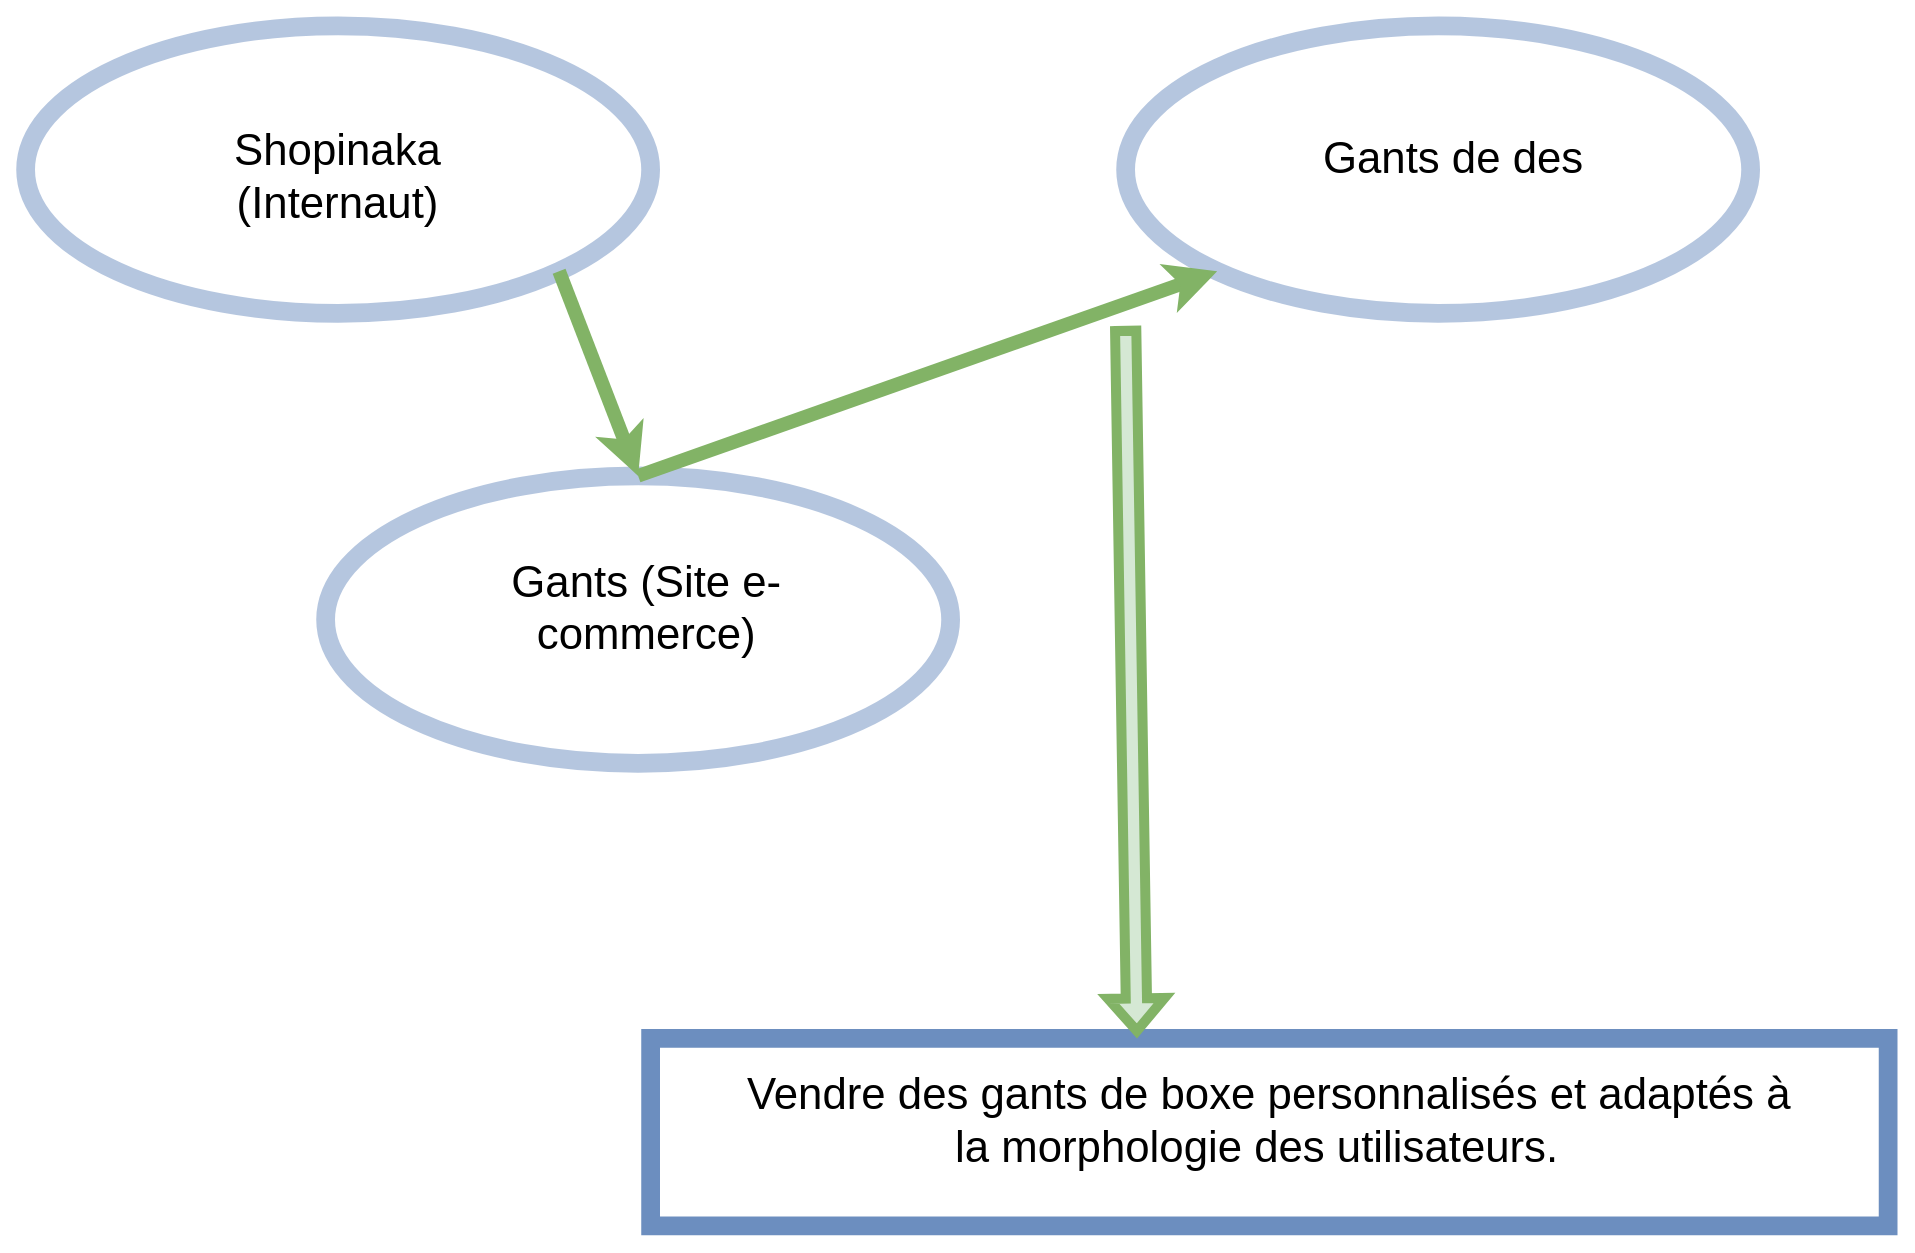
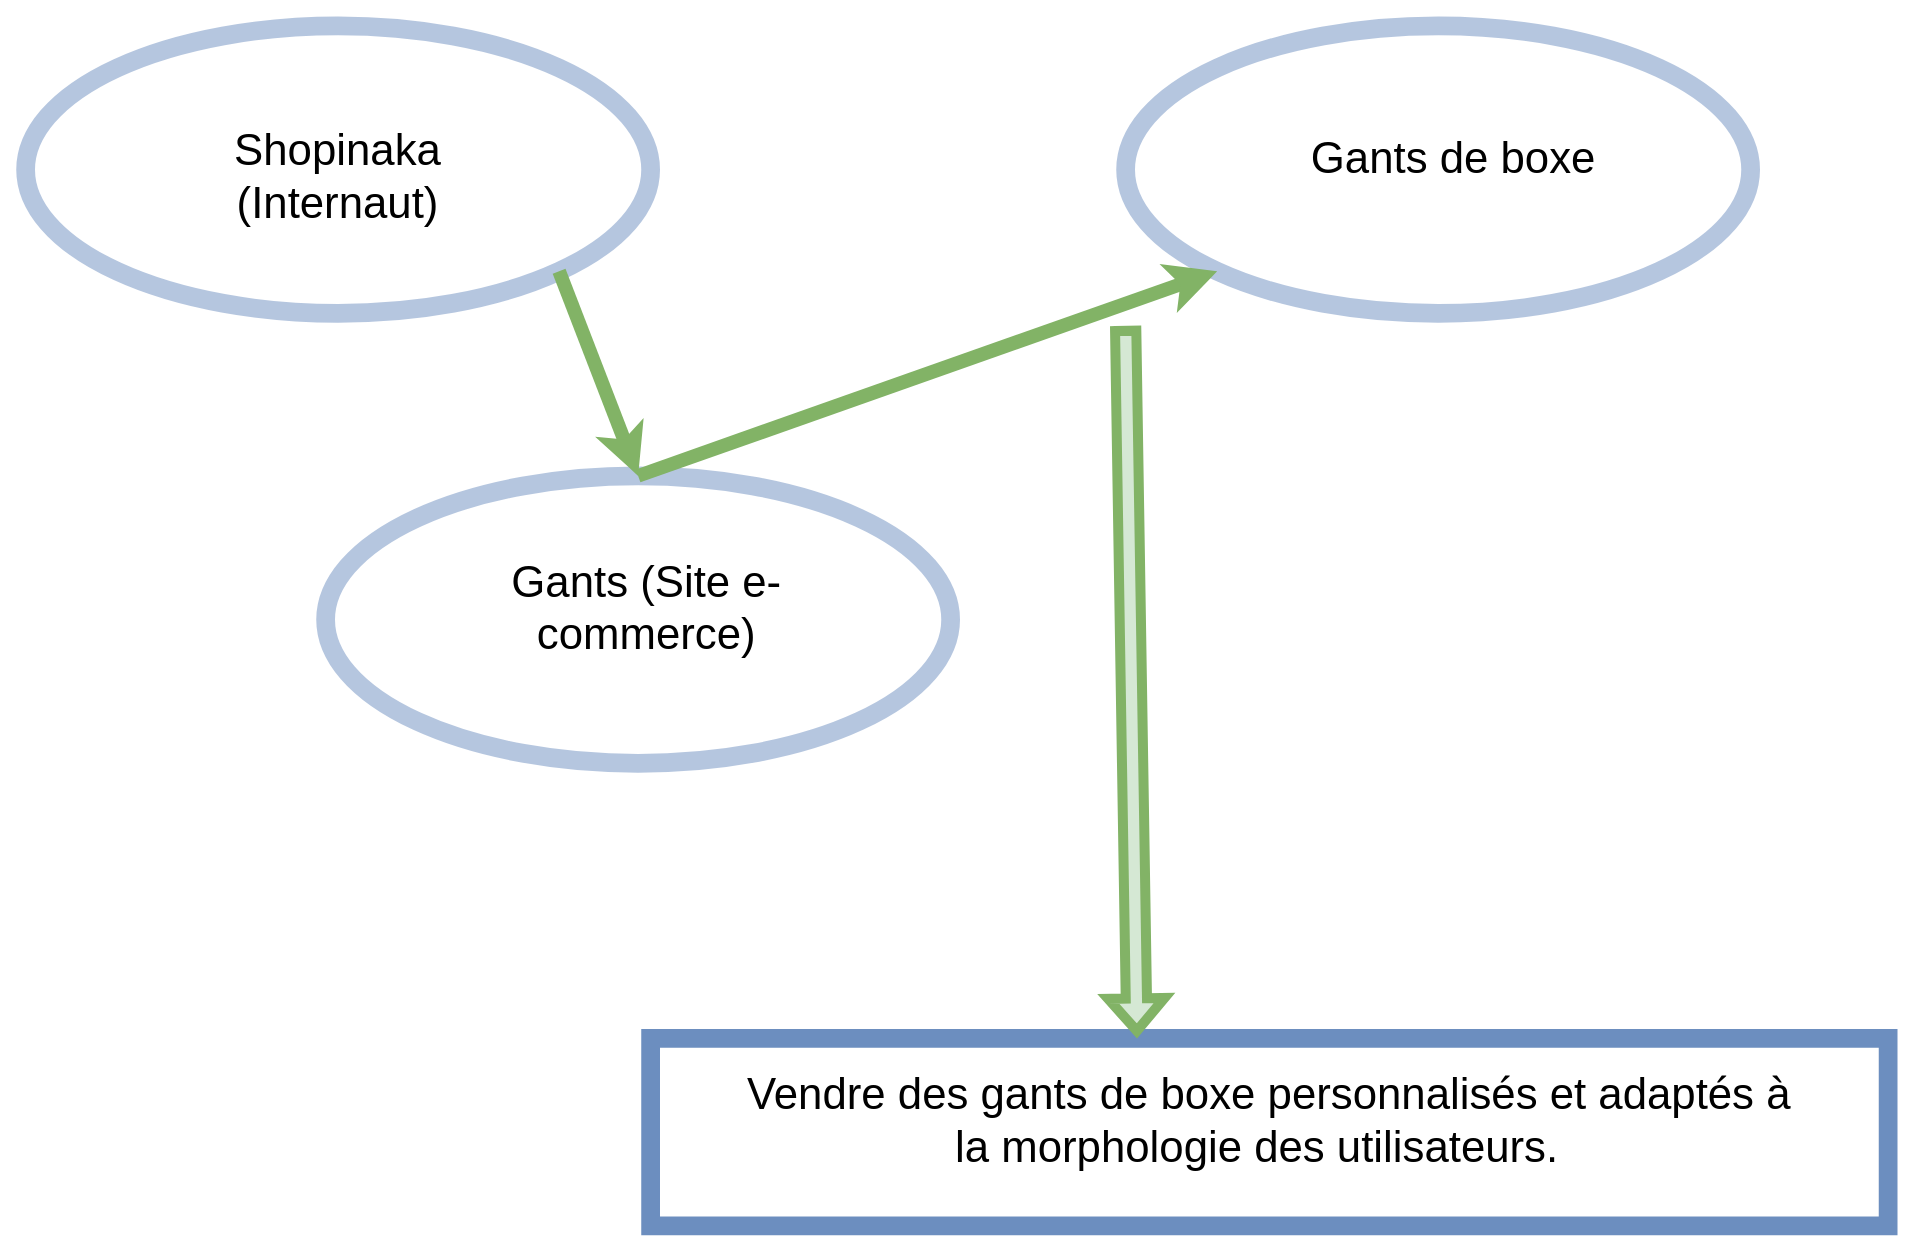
(1454, 157) -> (1454, 157)
